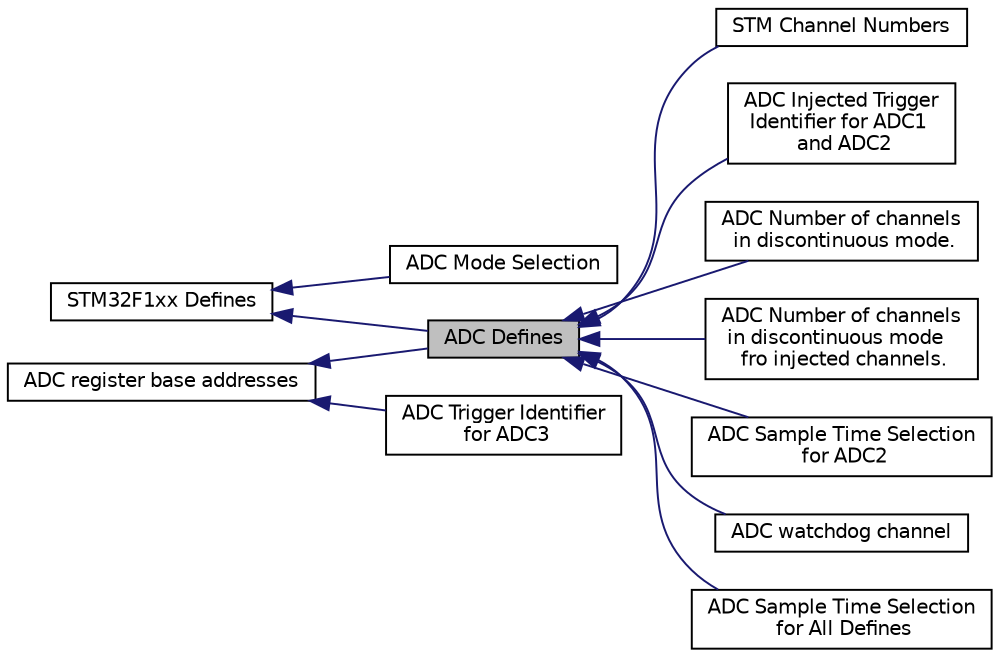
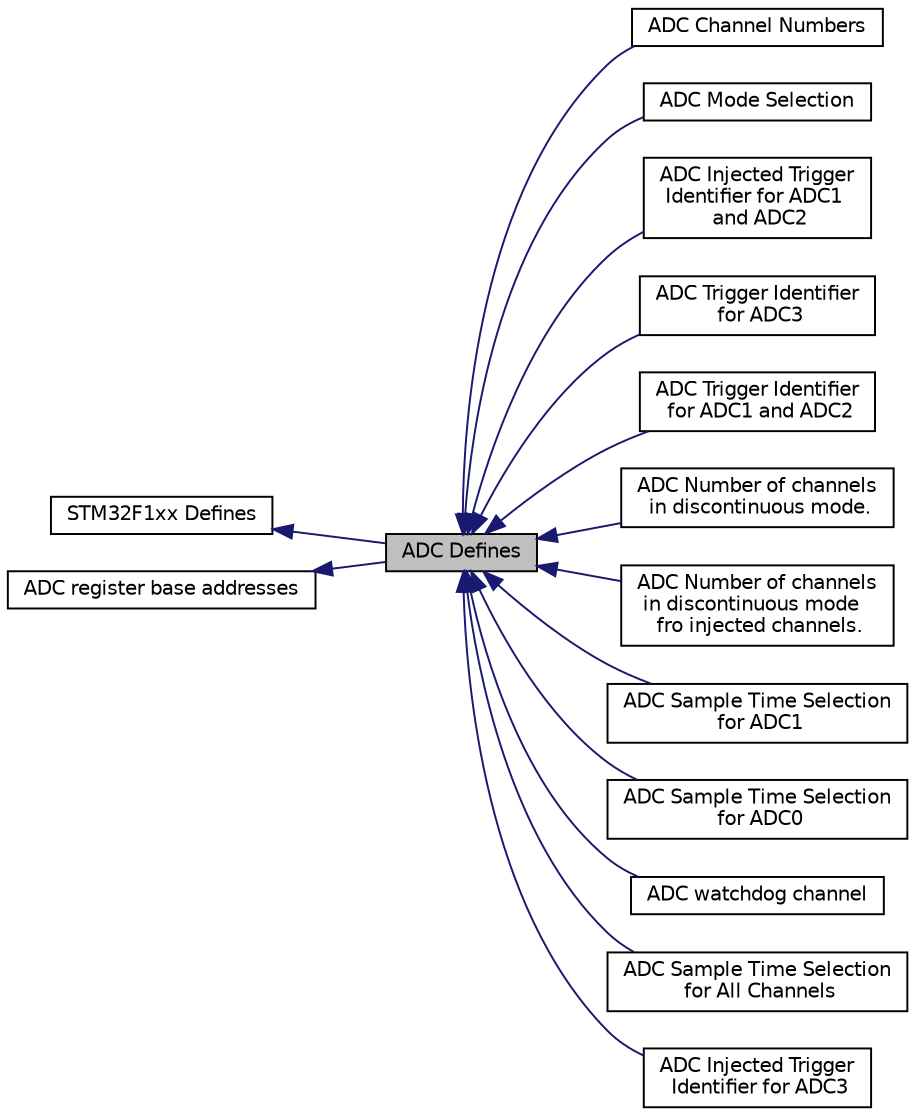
(842, 27) -> (757, 27)
(341, 282) -> (511, 293)
none -> (757, 402)
(358, 407) -> (547, 413)
(842, 447) -> (757, 809)
(842, 619) -> (757, 982)
none -> (757, 713)
none -> (757, 1078)
